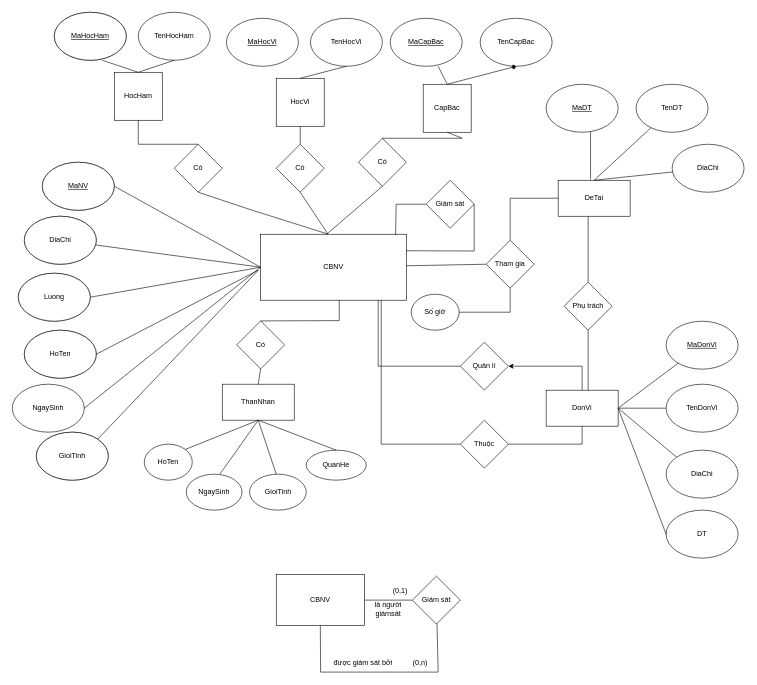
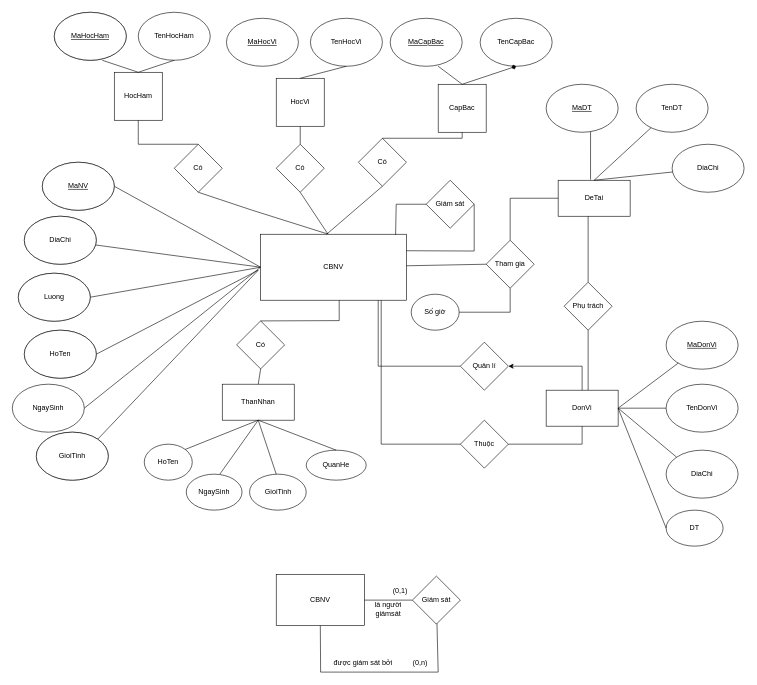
(447, 108) -> (462, 108)
(702, 534) -> (695, 528)
